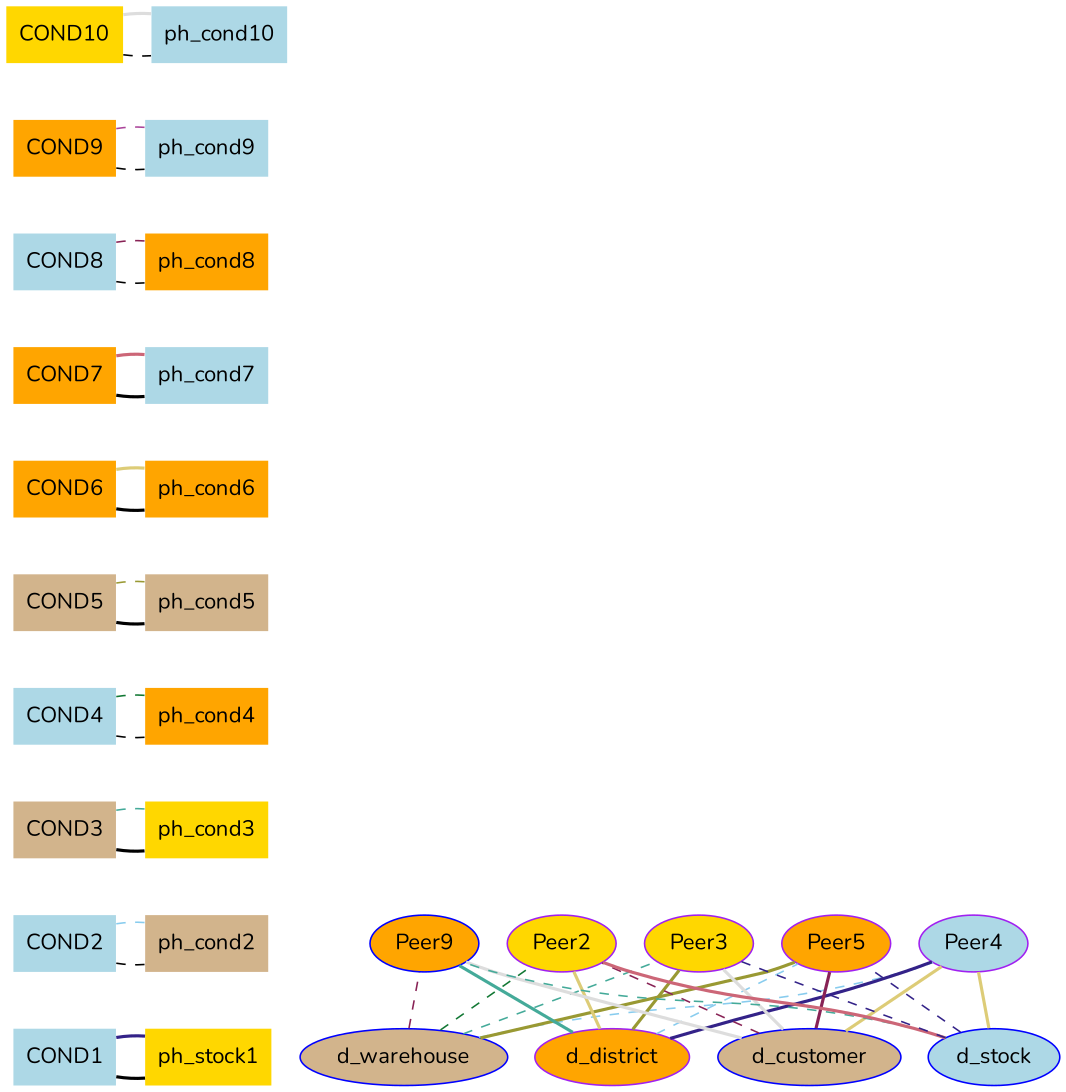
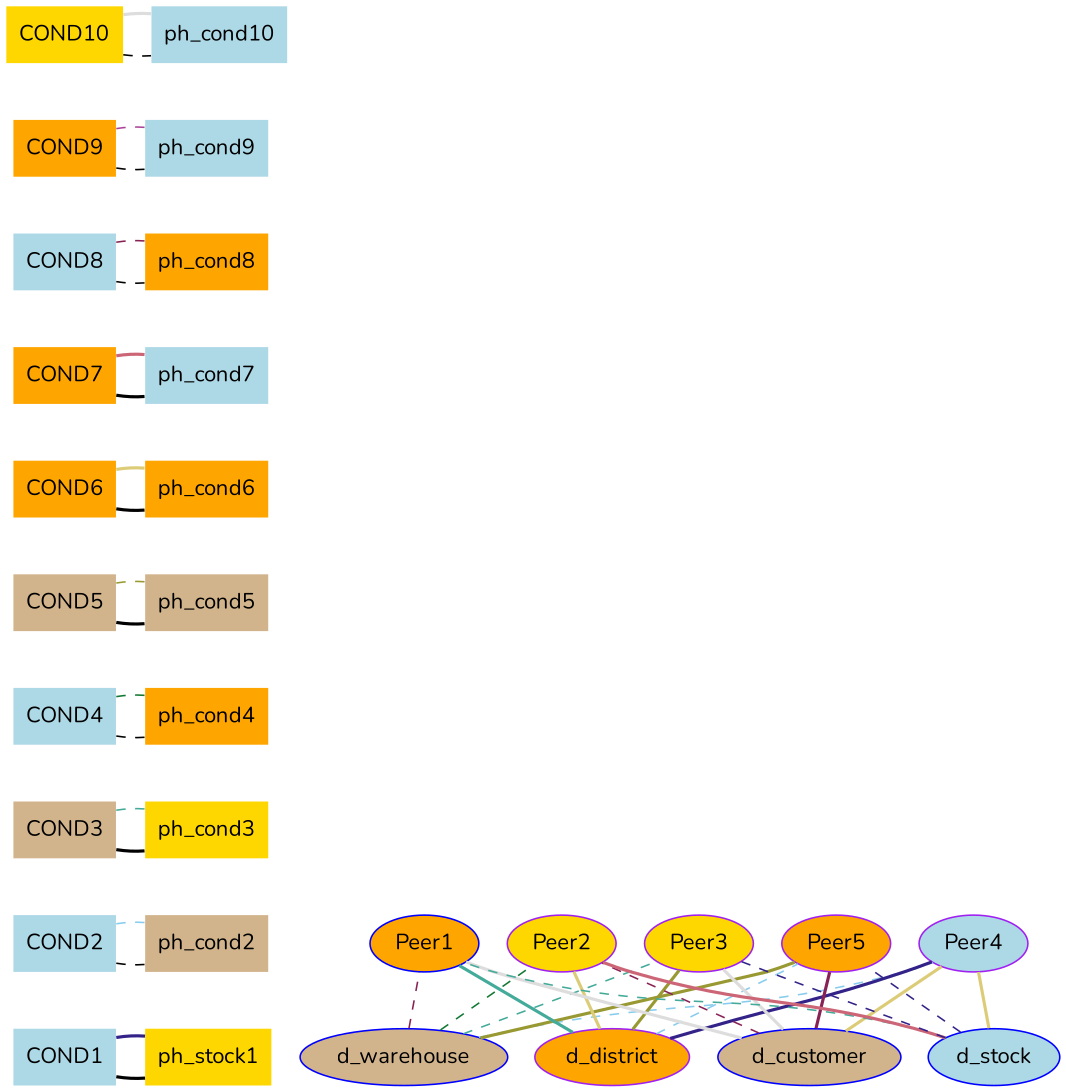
(424, 944) -> (424, 944)
